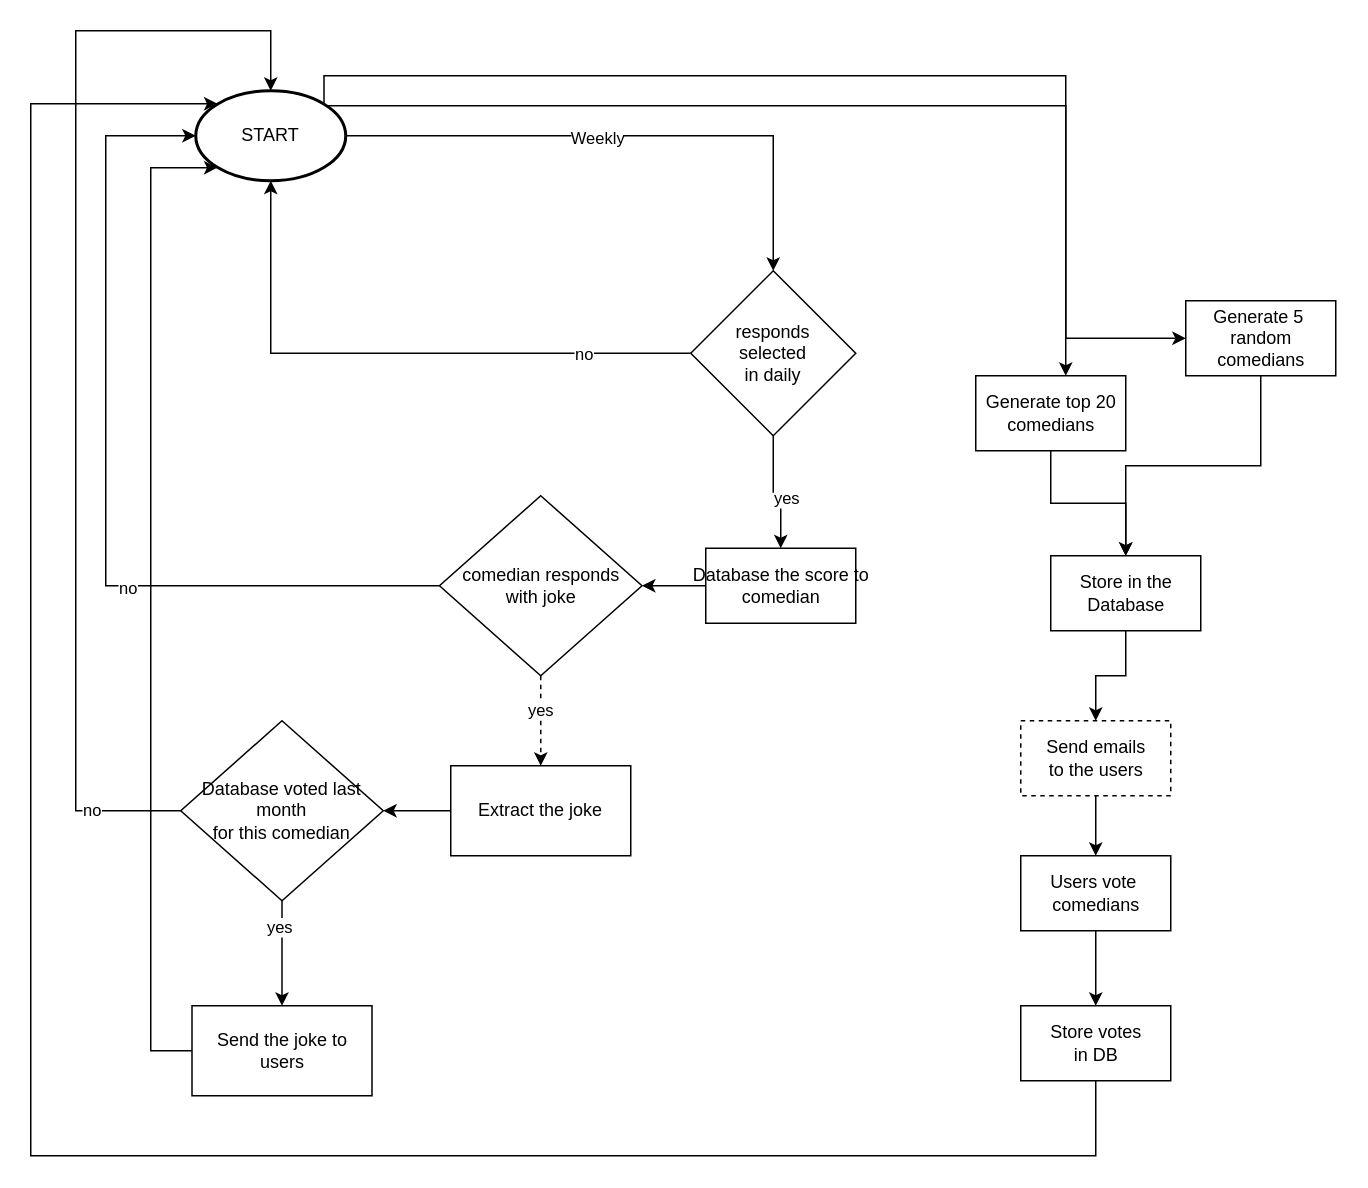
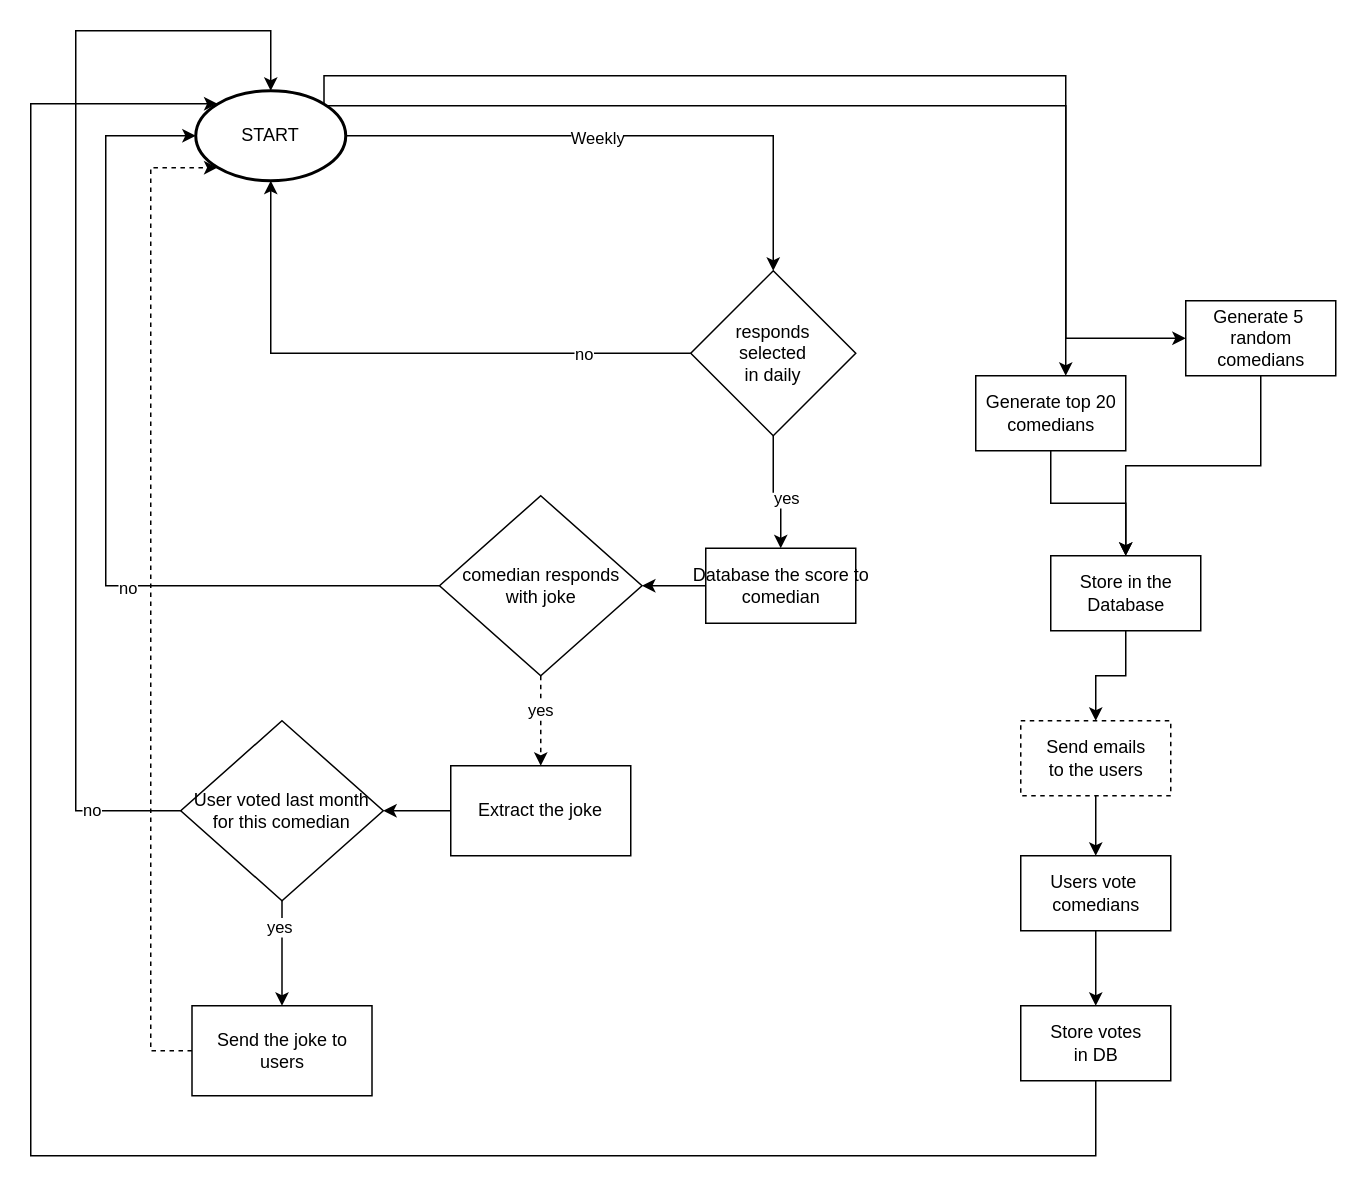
(151, 600) -> (151, 600)
(282, 811) -> (282, 811)
